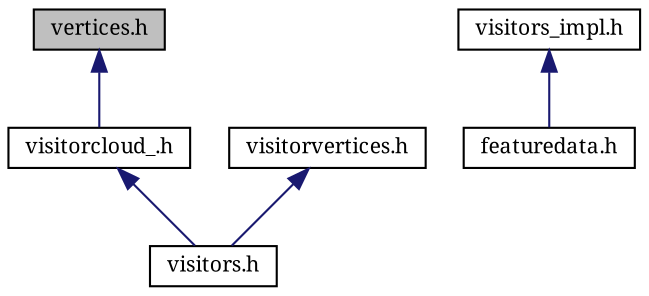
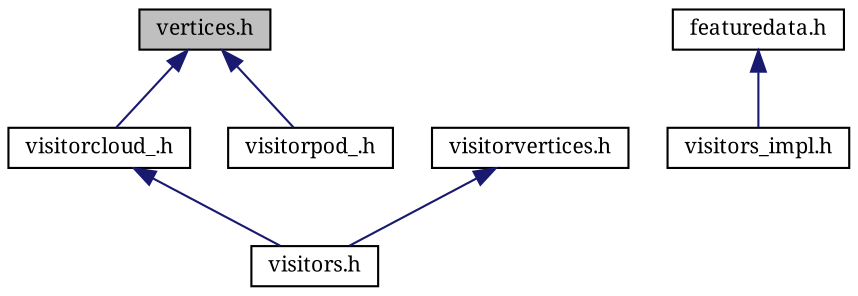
(549, 100) -> (758, 100)
none -> (311, 148)
